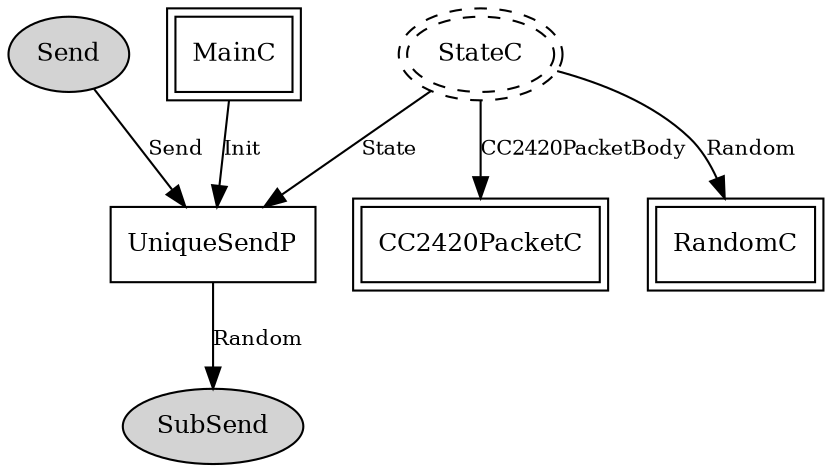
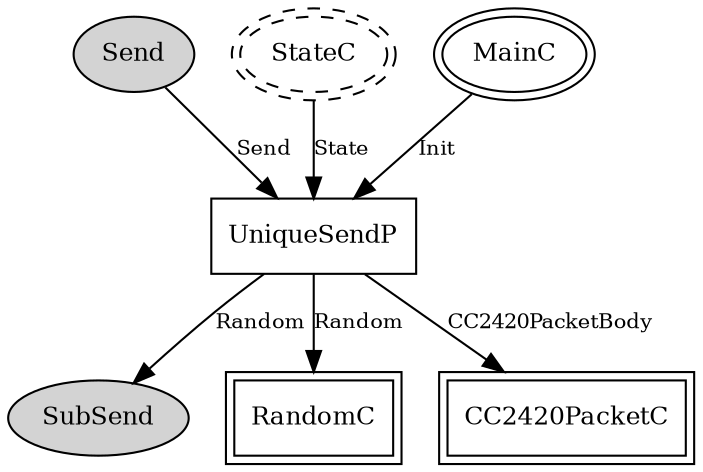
(234, 54) -> (514, 54)
(649, 108) -> (314, 312)
(481, 139) -> (426, 317)
